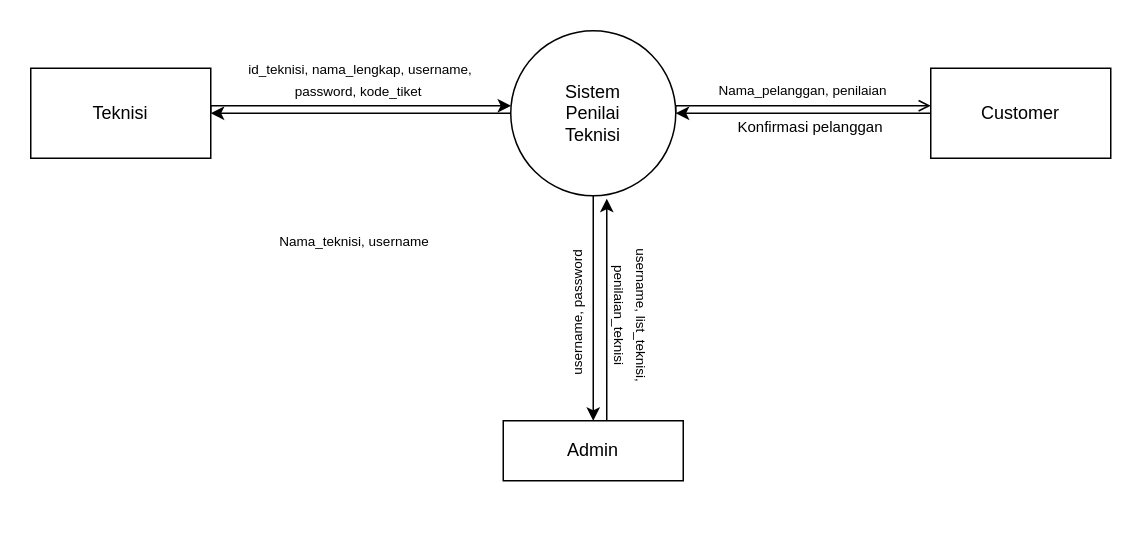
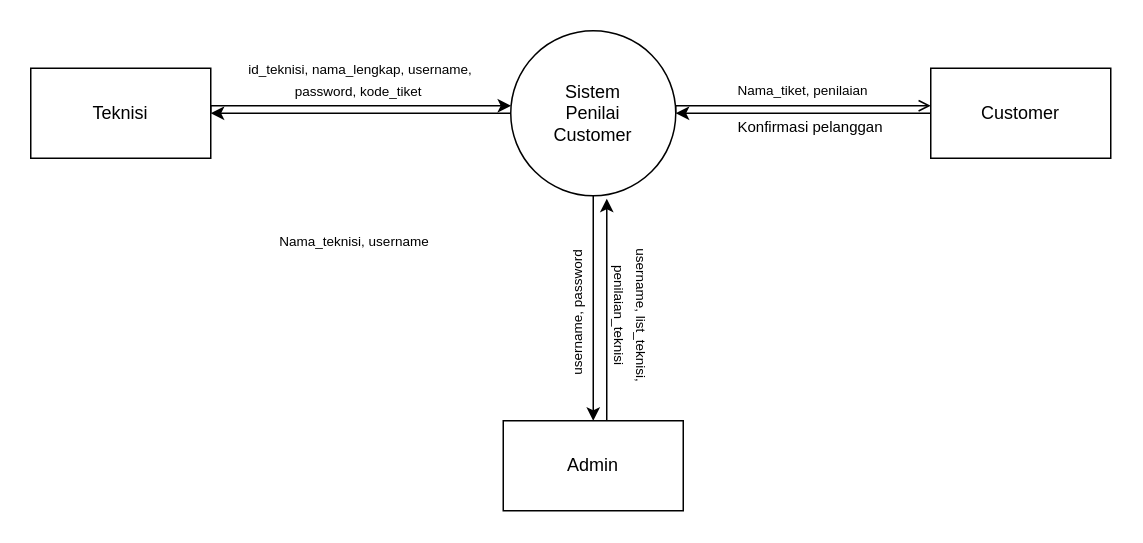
(803, 89) -> (803, 89)
(593, 113) -> (593, 113)
(593, 451) -> (593, 466)
